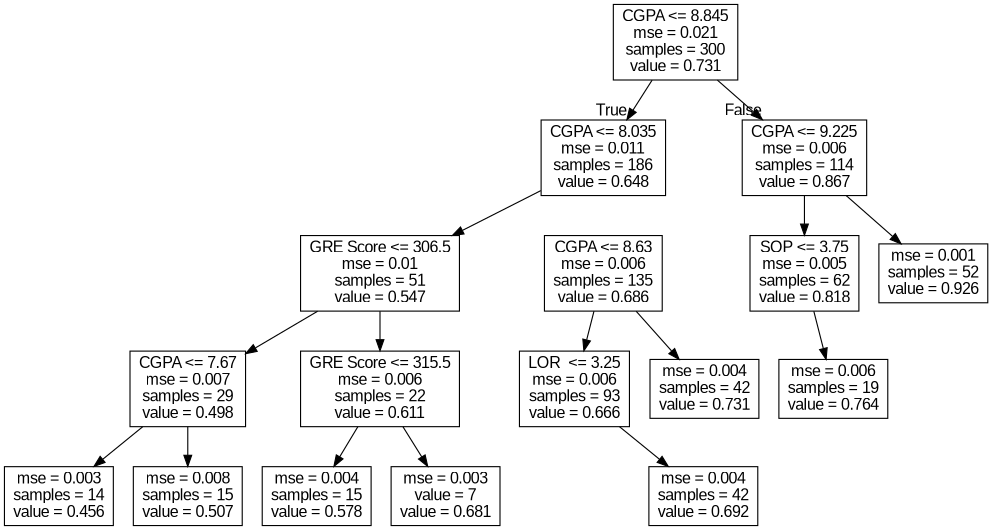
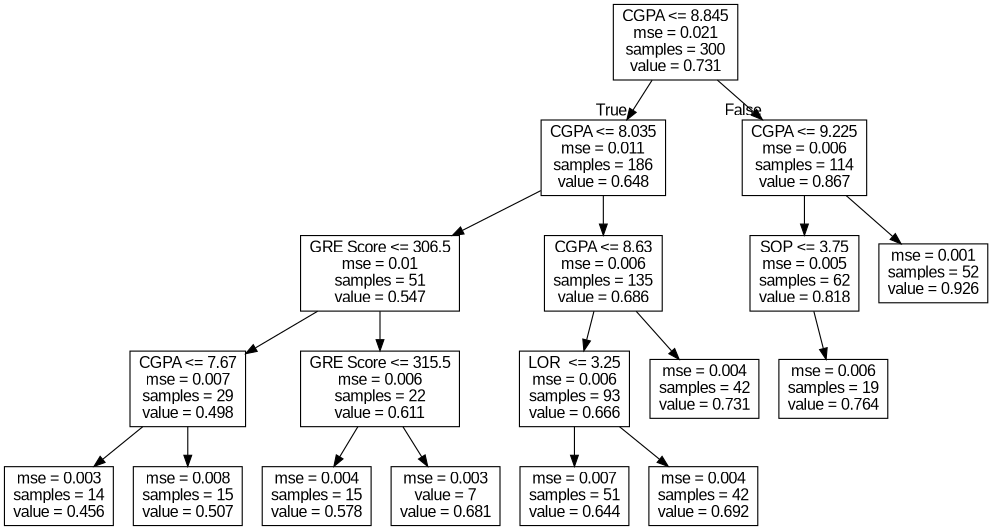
none -> (603, 210)
none -> (574, 496)
